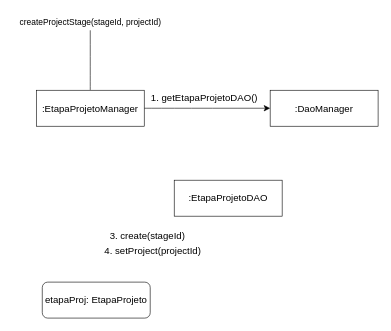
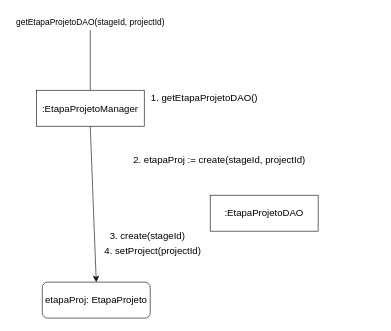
(91, 21) -> (91, 21)
(264, 108) -> none
(324, 108) -> none
none -> (219, 159)
(228, 198) -> (264, 213)
none -> (96, 266)
